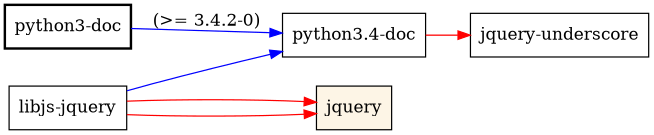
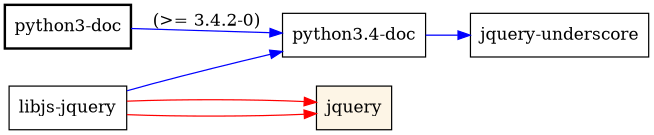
(442, 35) -> (442, 35)
